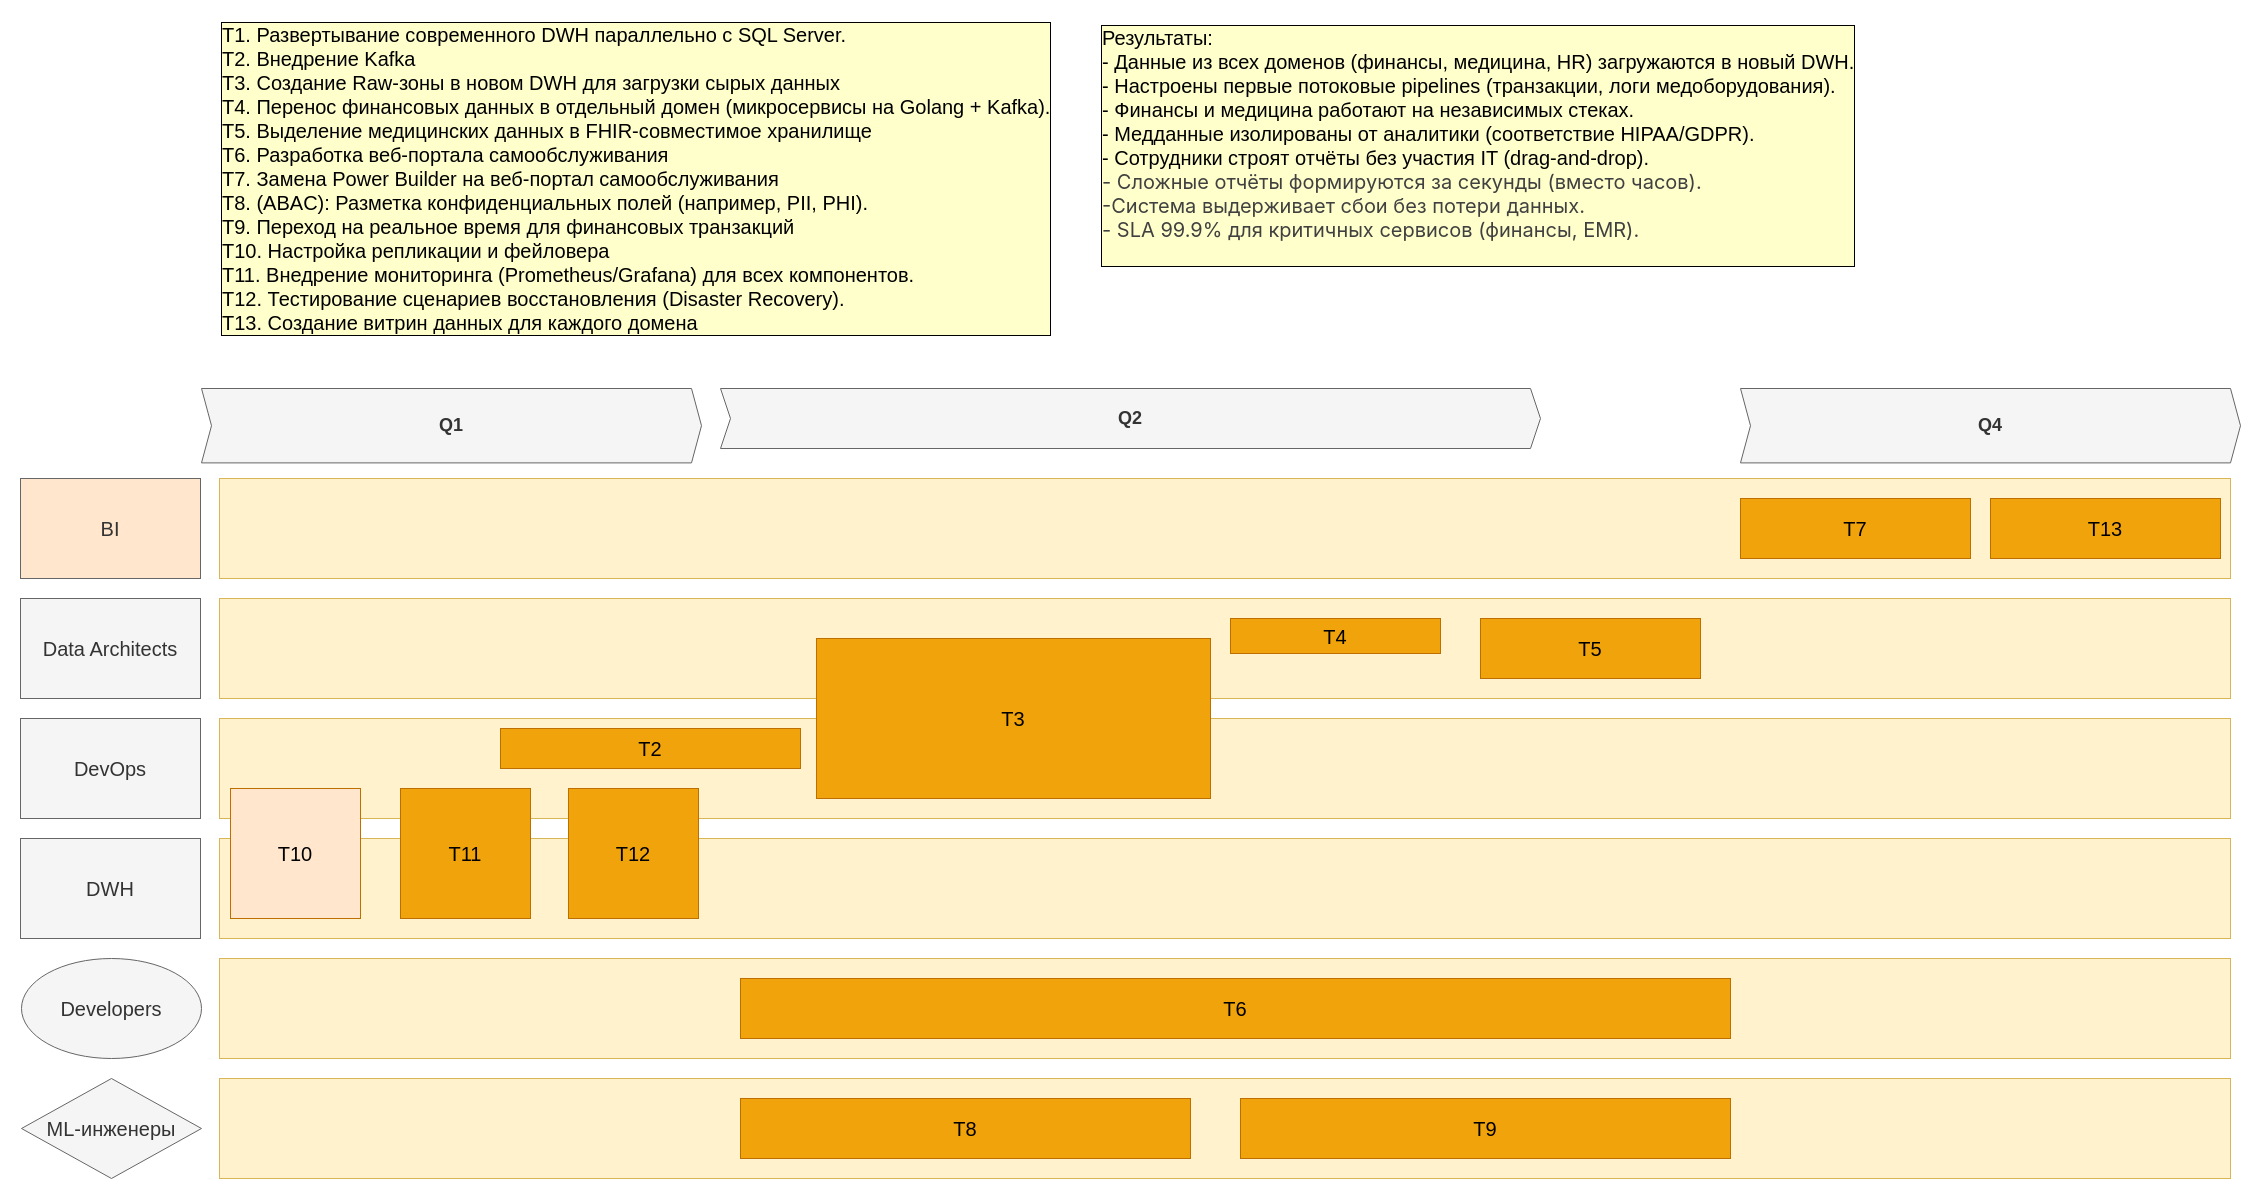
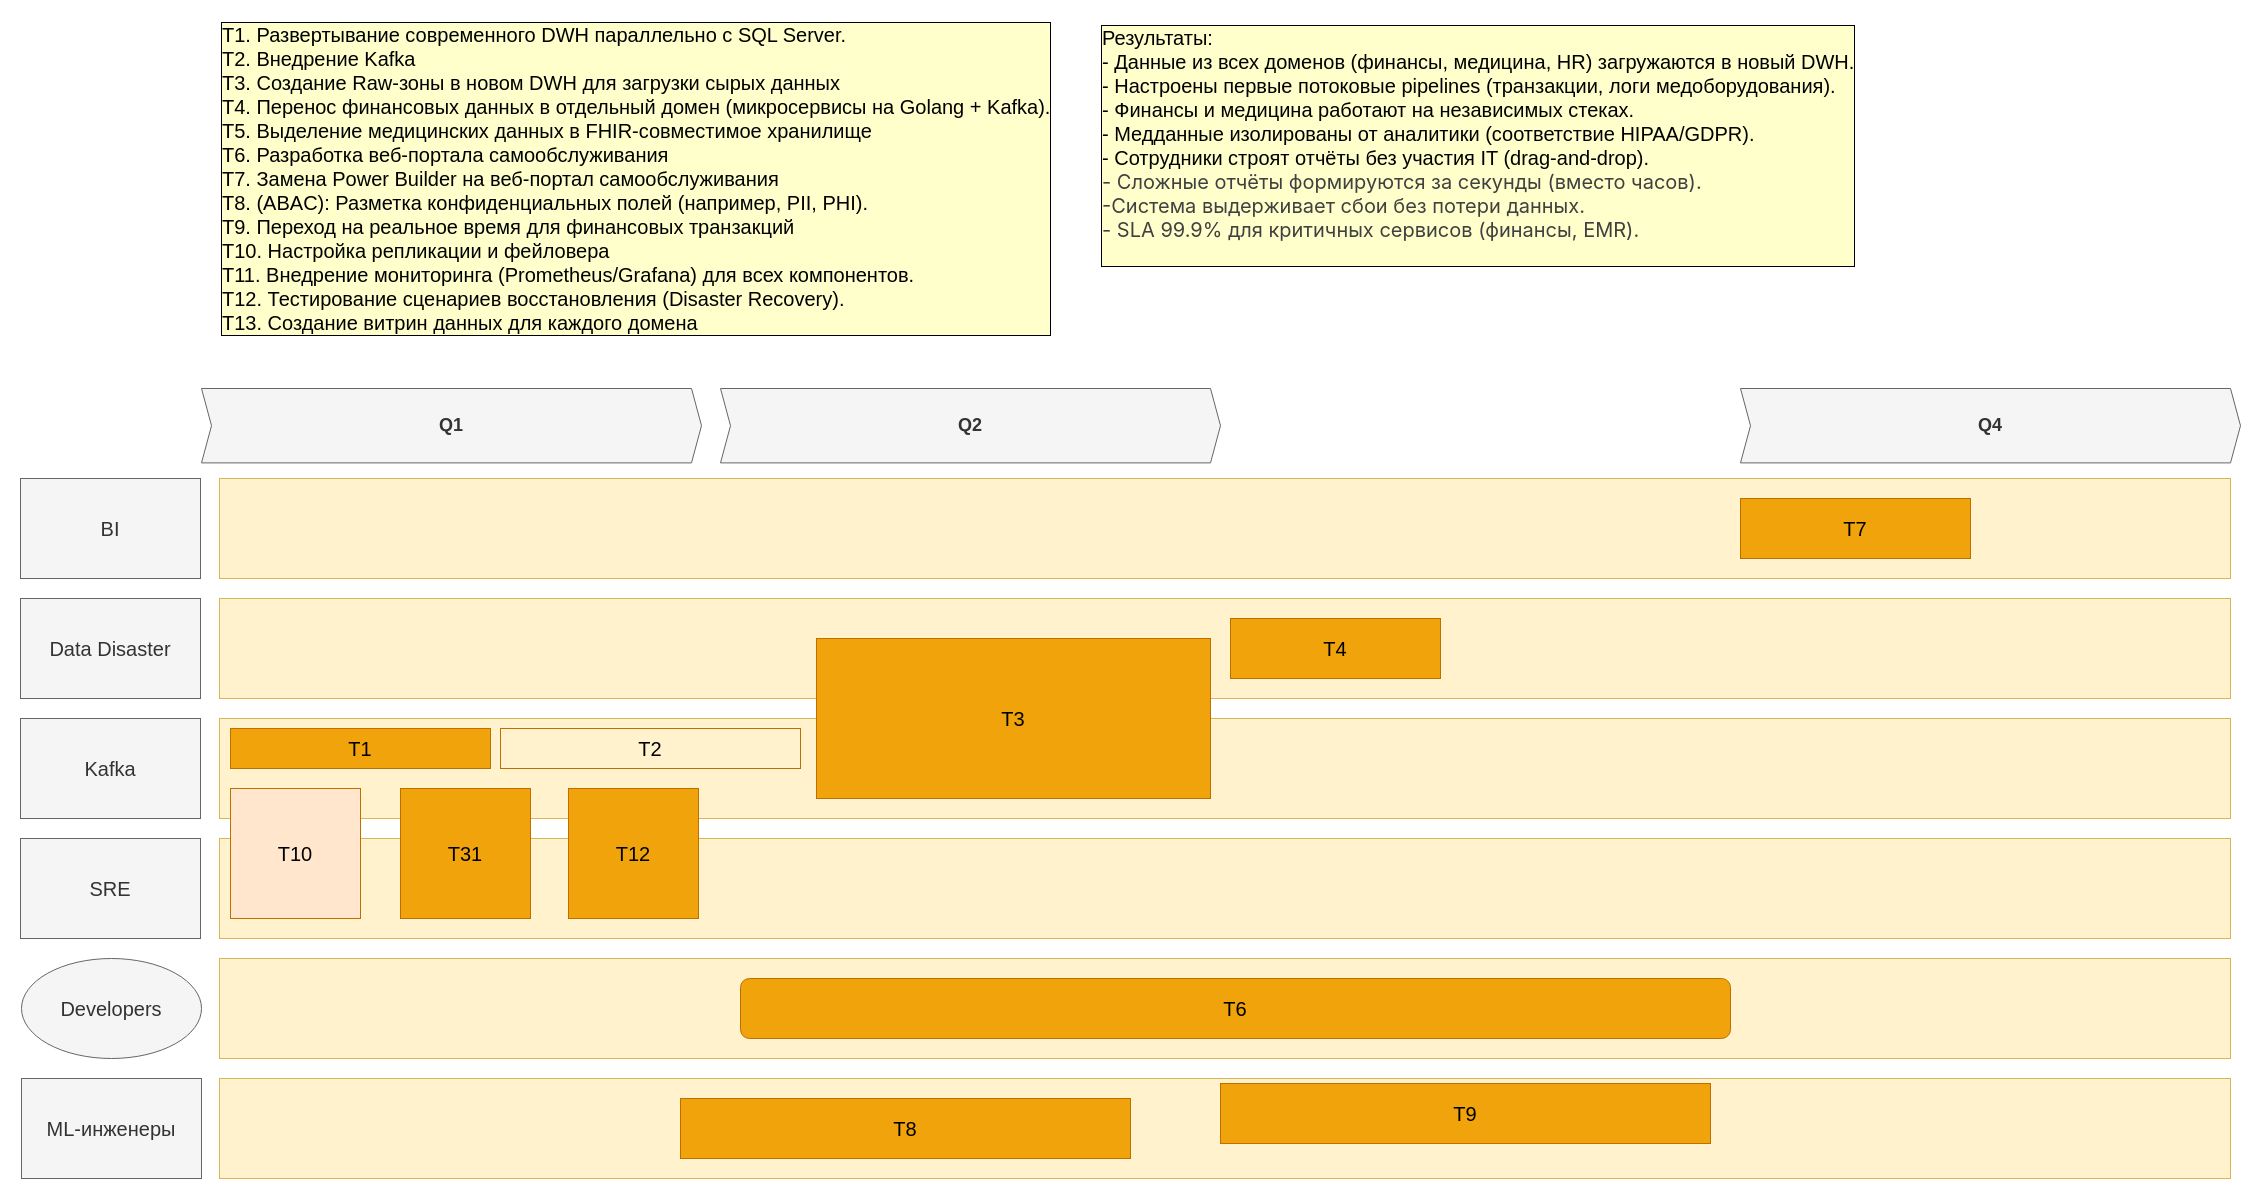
(1131, 419) -> (971, 426)
(111, 529) -> (111, 529)
(2106, 529) -> none
(1336, 636) -> (1336, 649)
(111, 649) -> (111, 649)
(1591, 649) -> none
none -> (361, 749)
(651, 749) -> (651, 749)
(111, 769) -> (111, 769)
(466, 854) -> (466, 854)
(111, 889) -> (111, 889)
(1236, 1009) -> (1236, 1009)
(112, 1129) -> (112, 1129)
(966, 1129) -> (906, 1129)
(1486, 1129) -> (1466, 1114)
